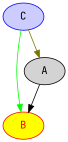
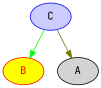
(35, 95) -> none
